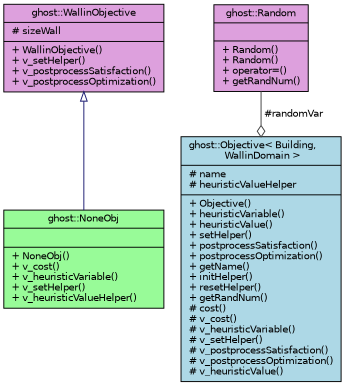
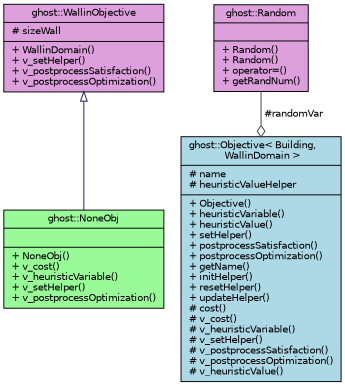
(57, 50) -> (53, 50)
(74, 298) -> (84, 298)
(228, 298) -> (229, 298)
